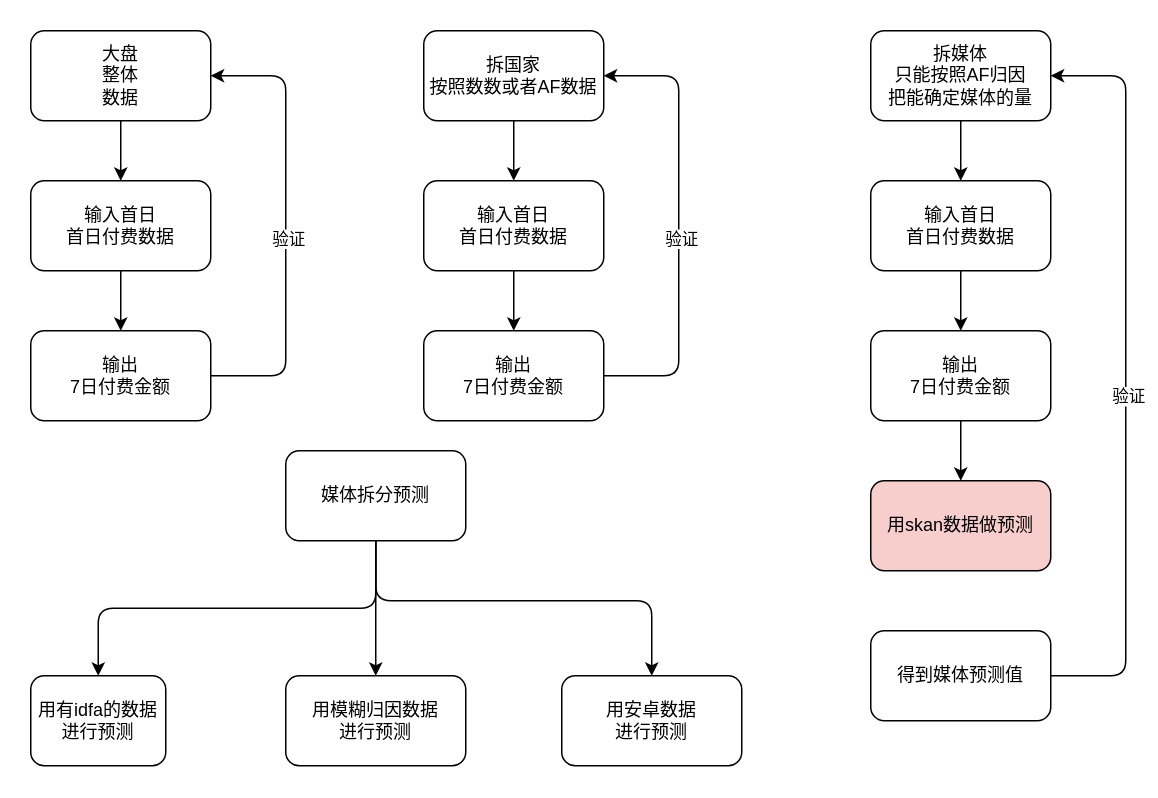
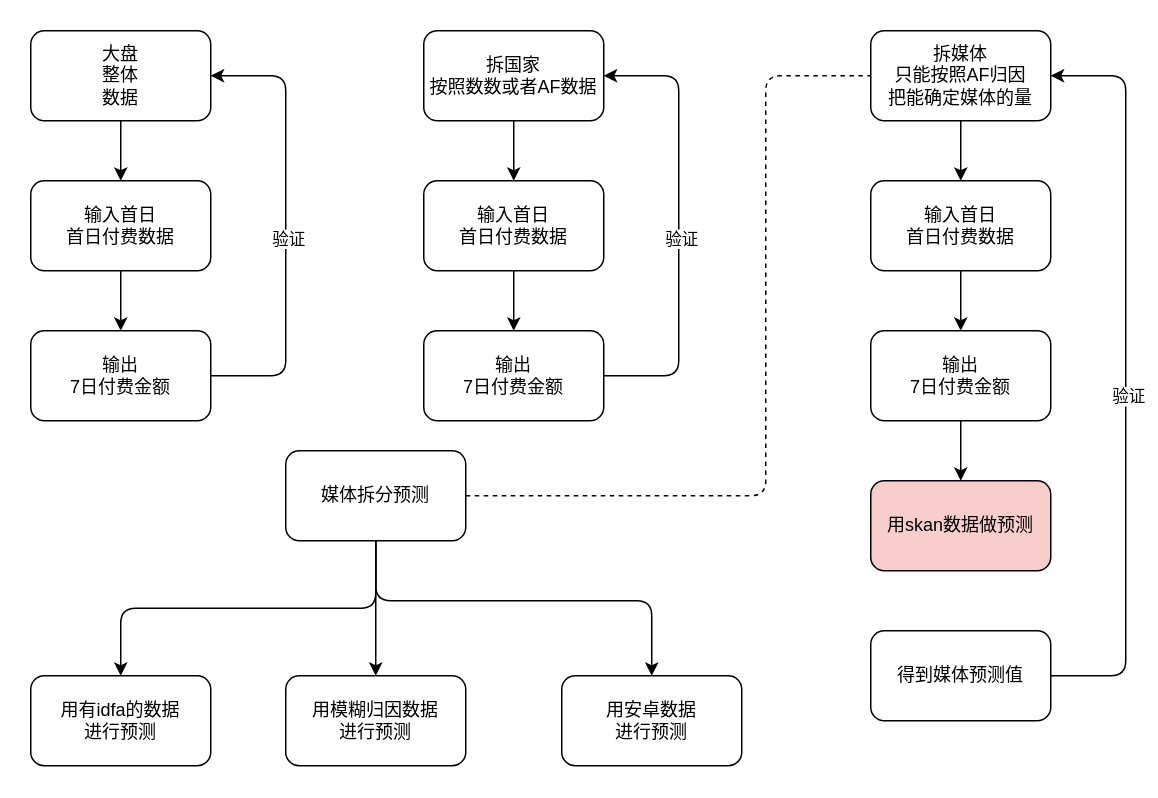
none -> (766, 384)
(98, 721) -> (121, 721)
